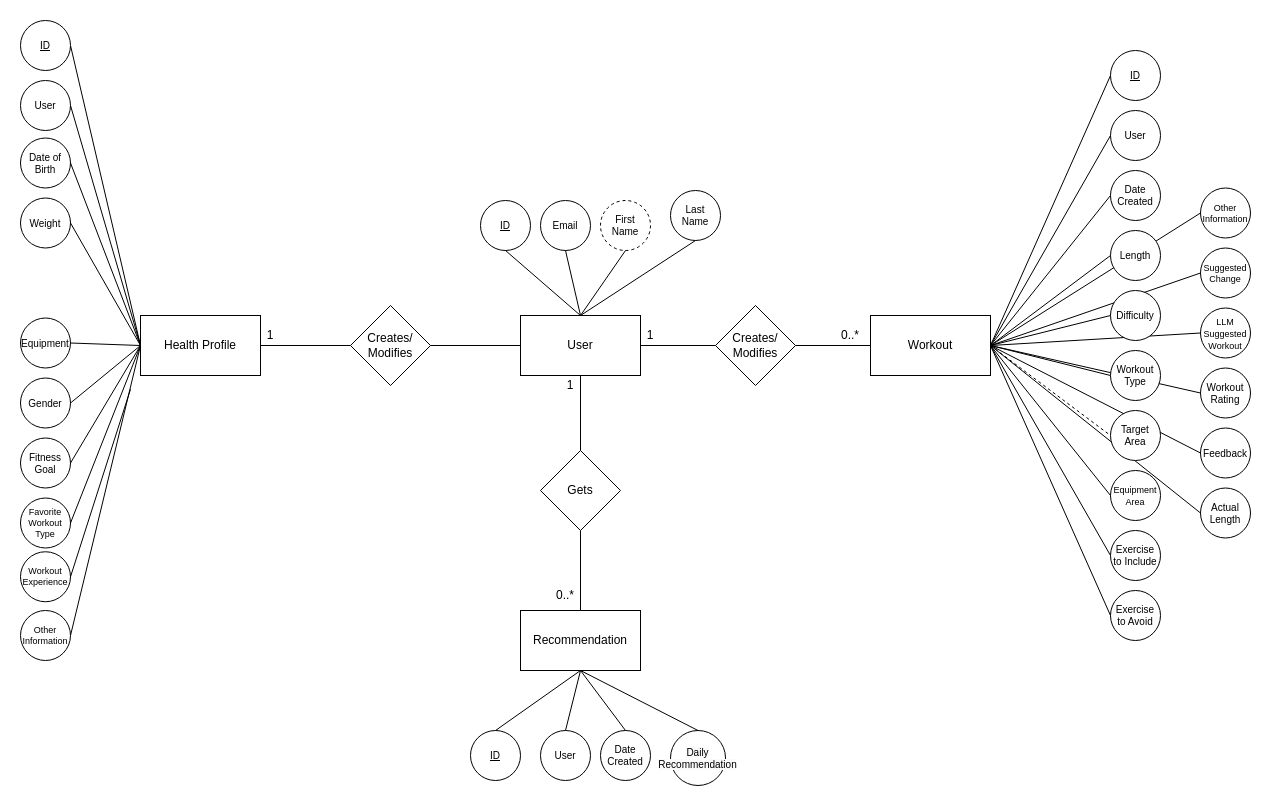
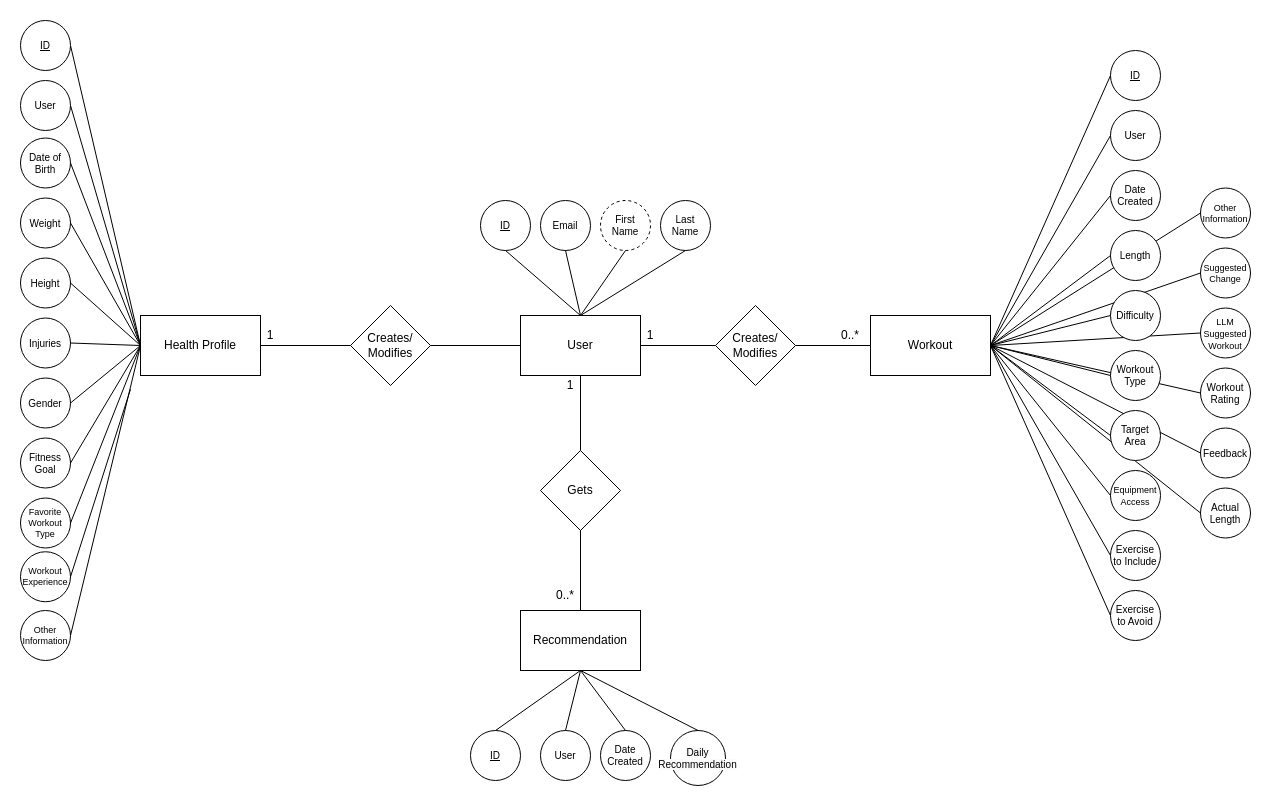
(696, 216) -> (686, 226)
none -> (46, 283)
none -> (104, 313)
(46, 344) -> (46, 344)
(1070, 405) -> (1070, 405)
(1136, 496) -> (1136, 496)
